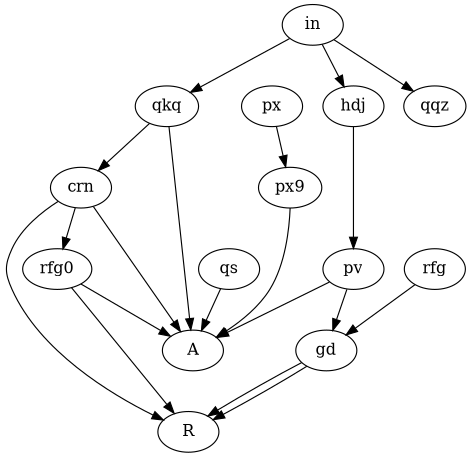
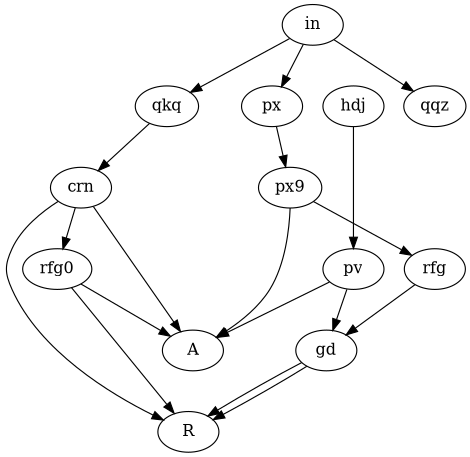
(330, 61) -> (295, 61)
(179, 223) -> none
none -> (362, 228)
(229, 269) -> none
